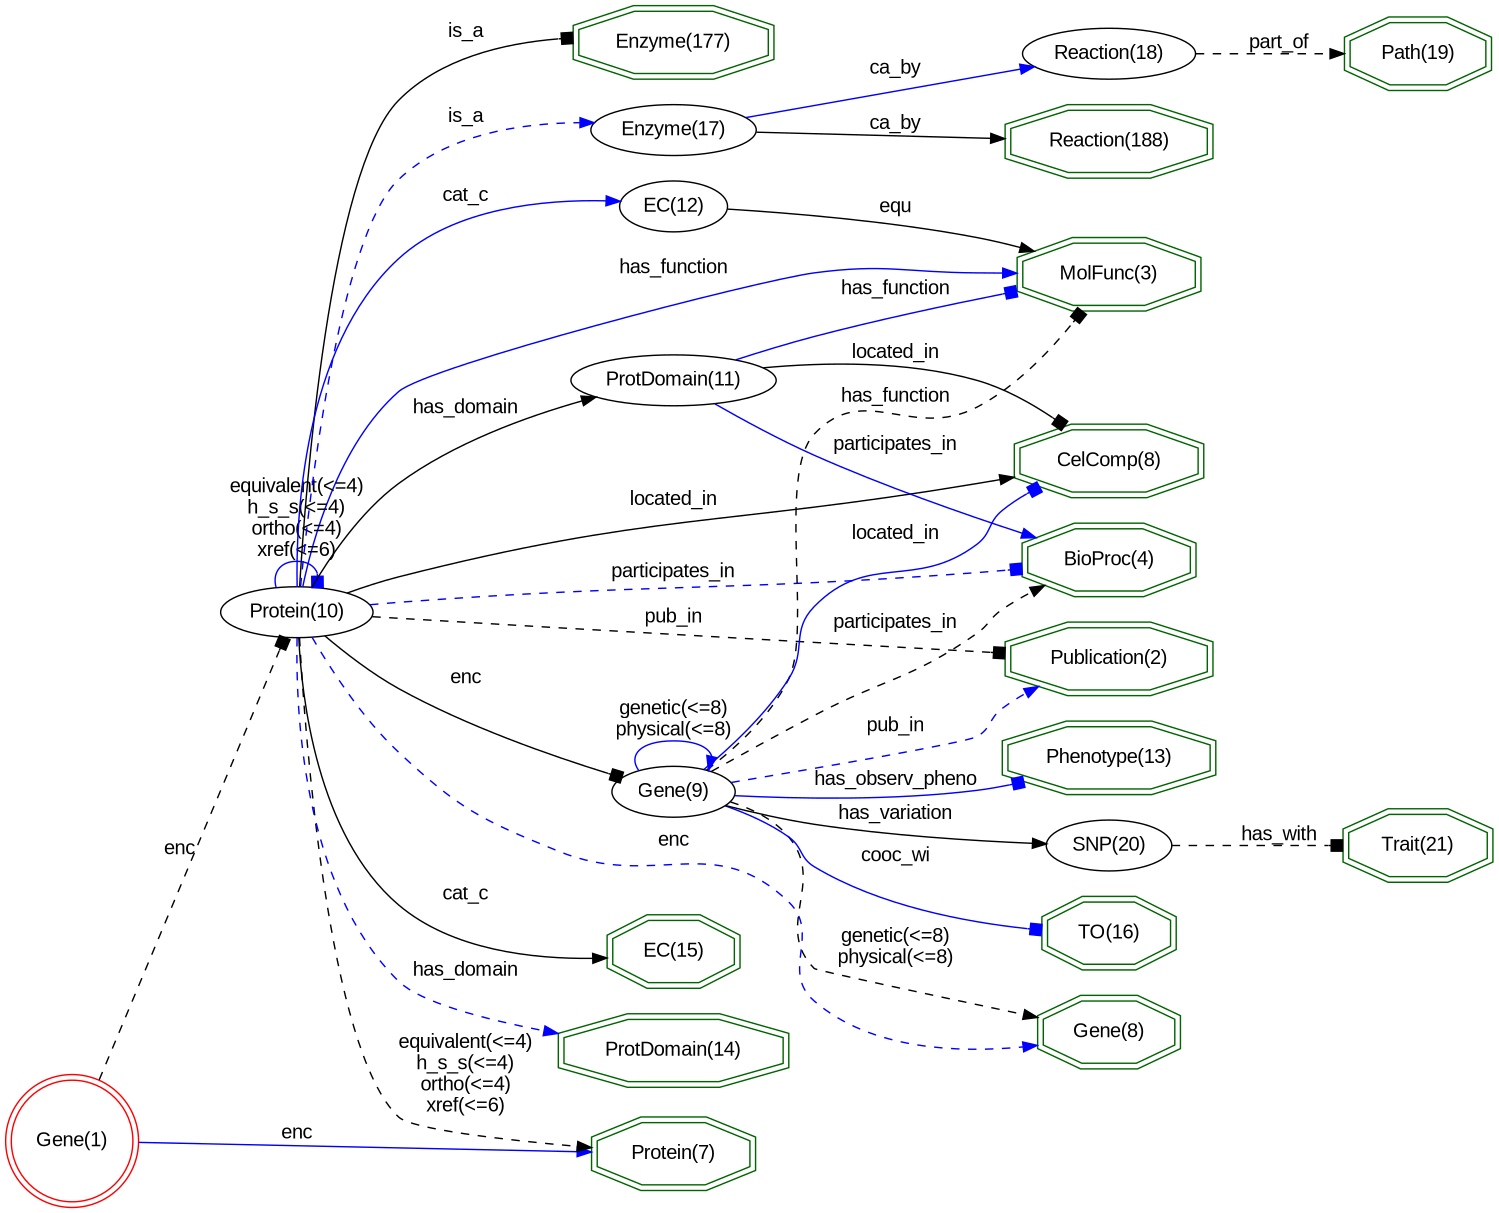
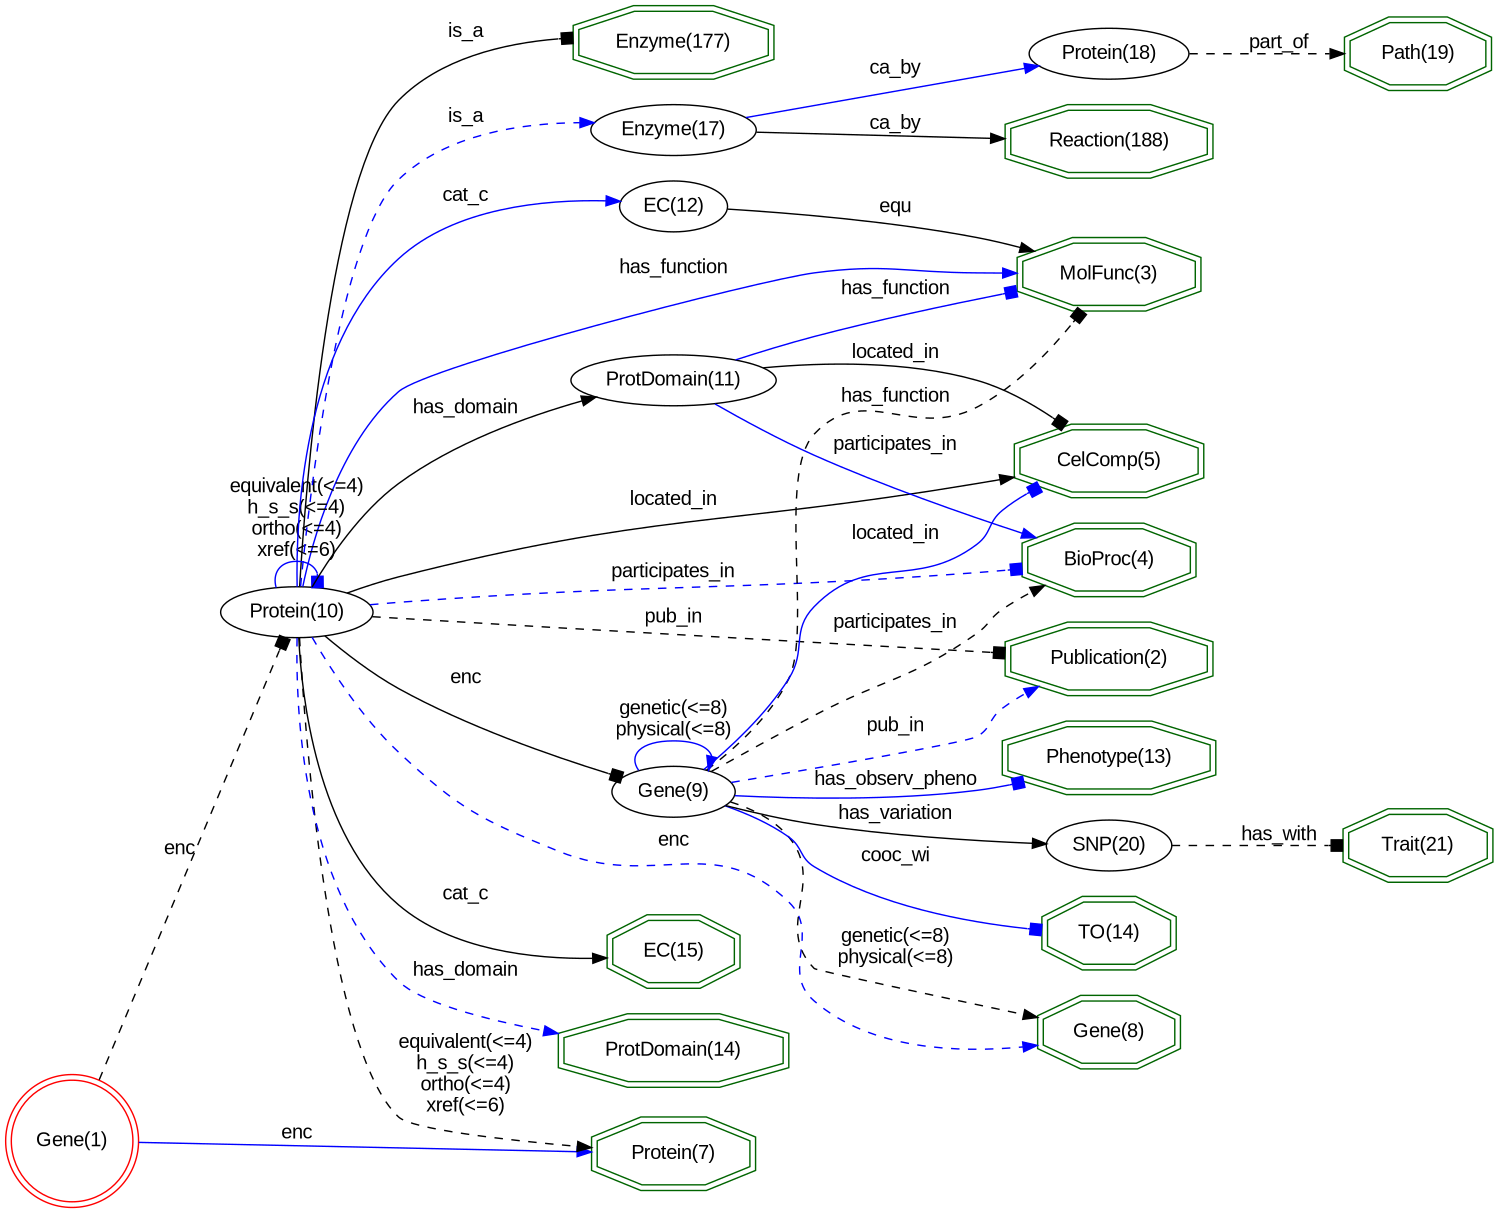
(1109, 54) -> (1109, 54)
(1109, 461) -> (1109, 461)
(1109, 933) -> (1109, 933)
